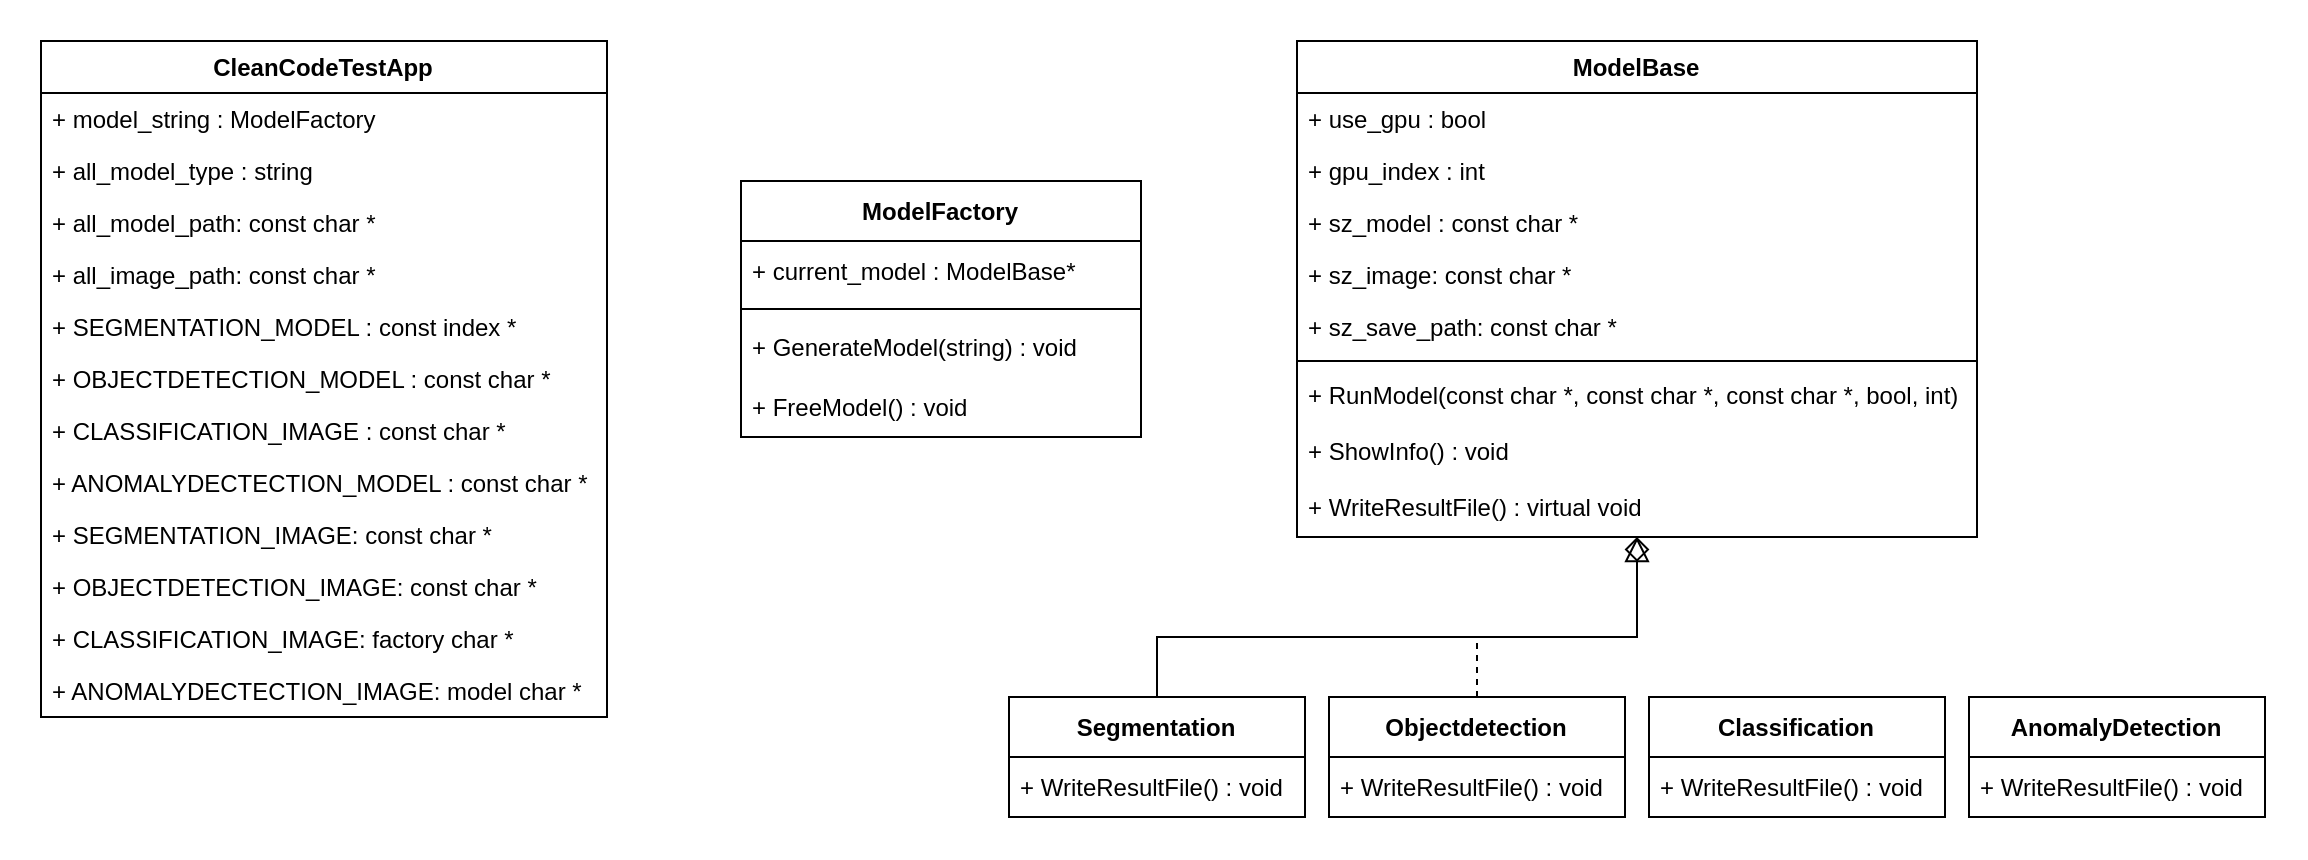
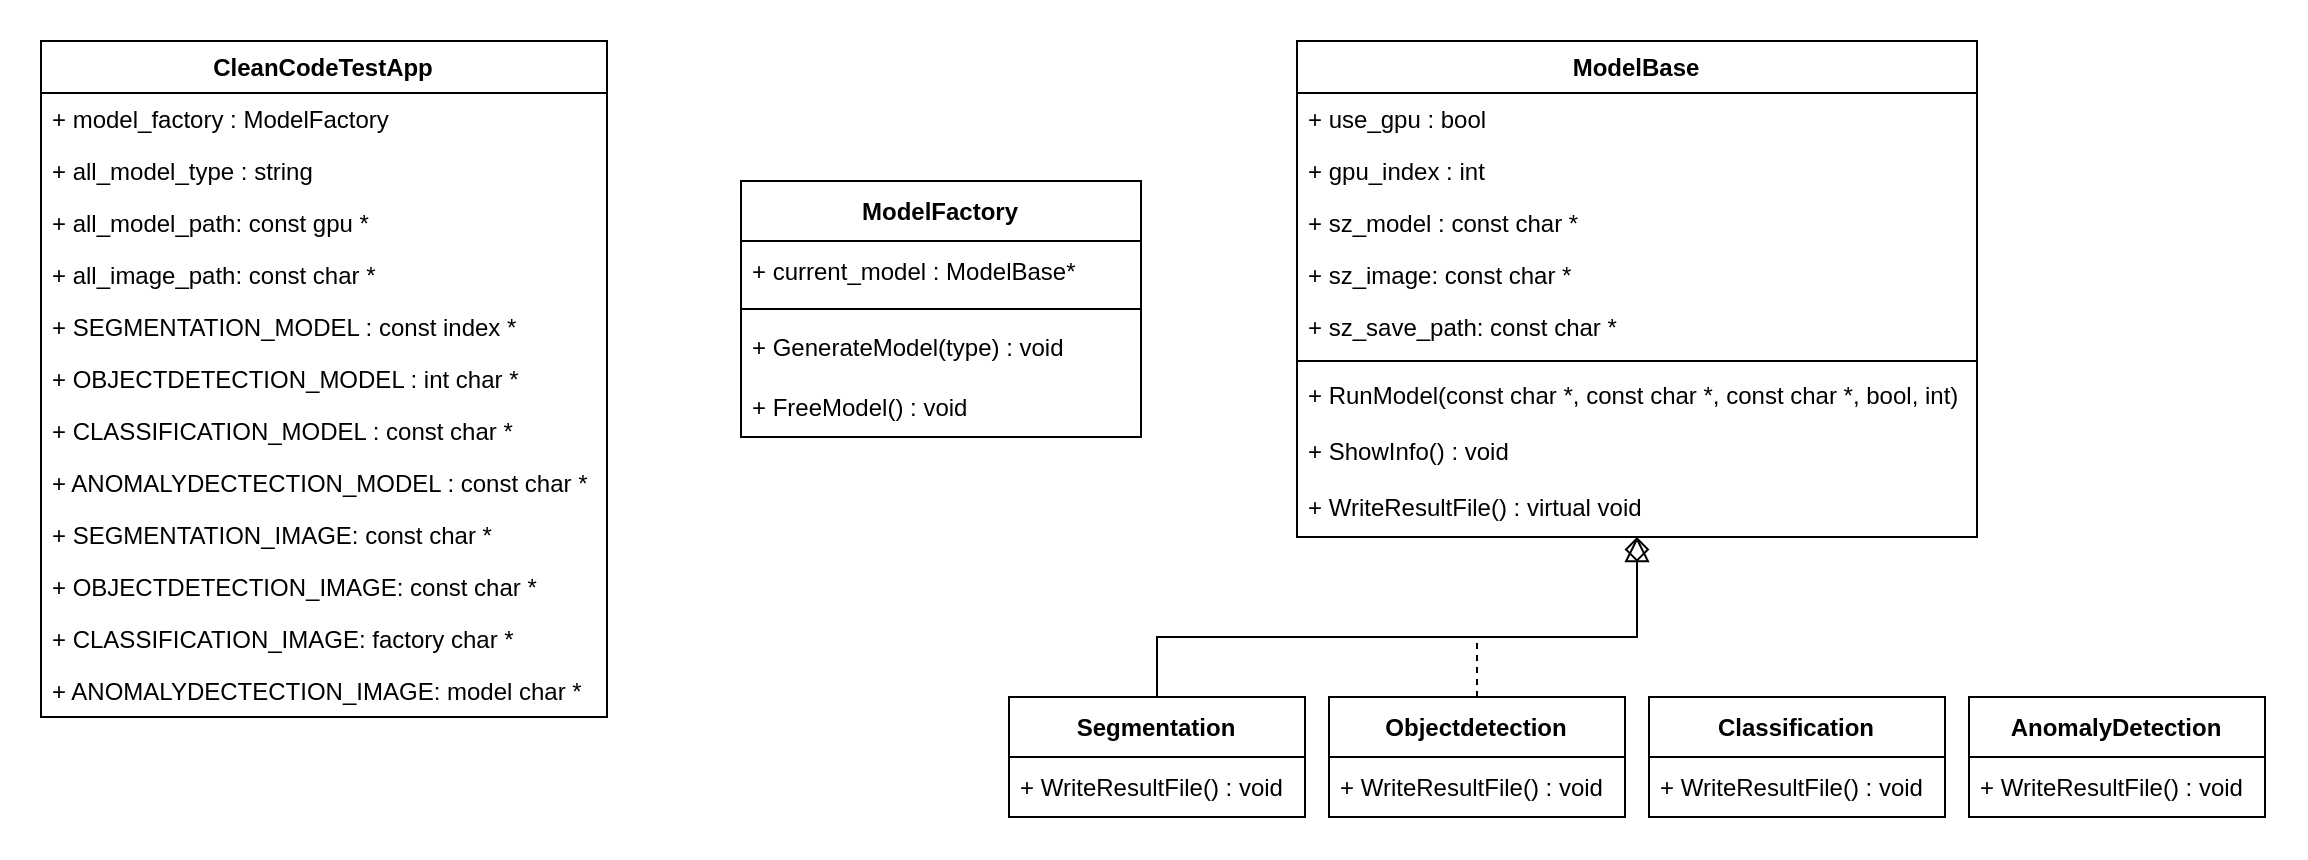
(231, 120) -> (241, 120)
(235, 224) -> (228, 224)
(932, 348) -> (921, 348)
(292, 380) -> (275, 380)
(285, 432) -> (285, 432)
